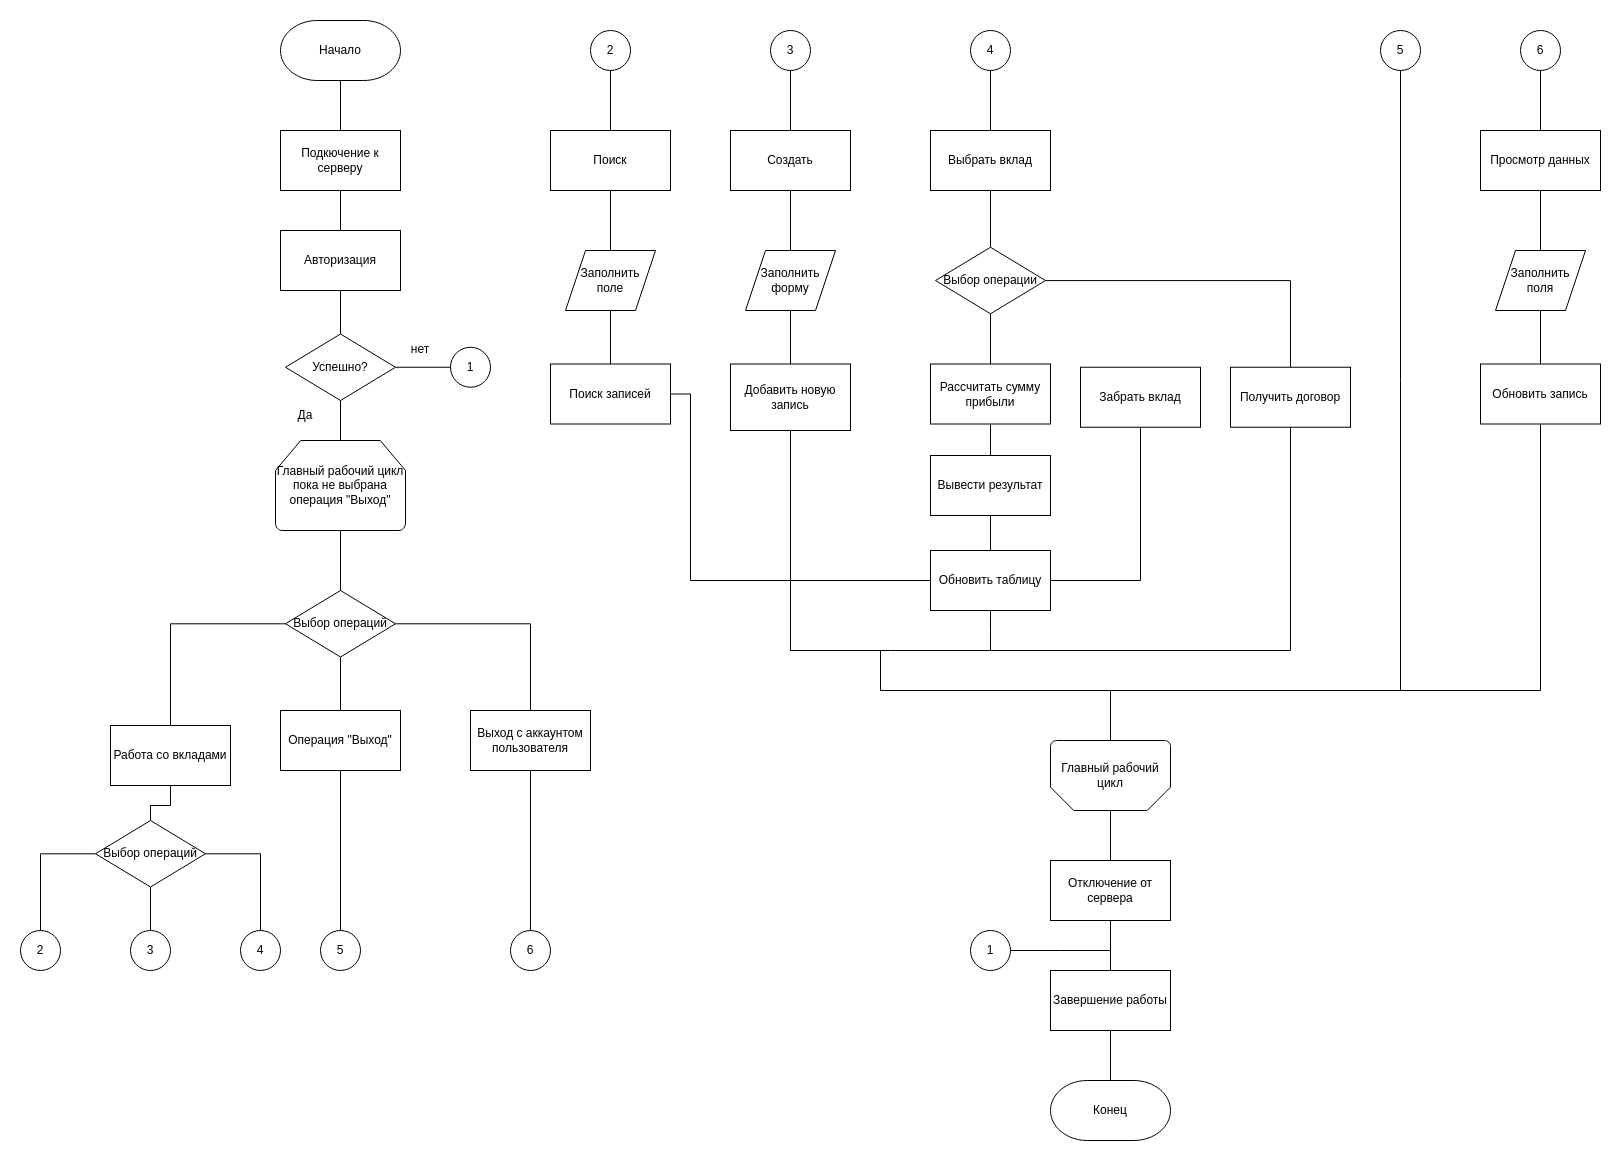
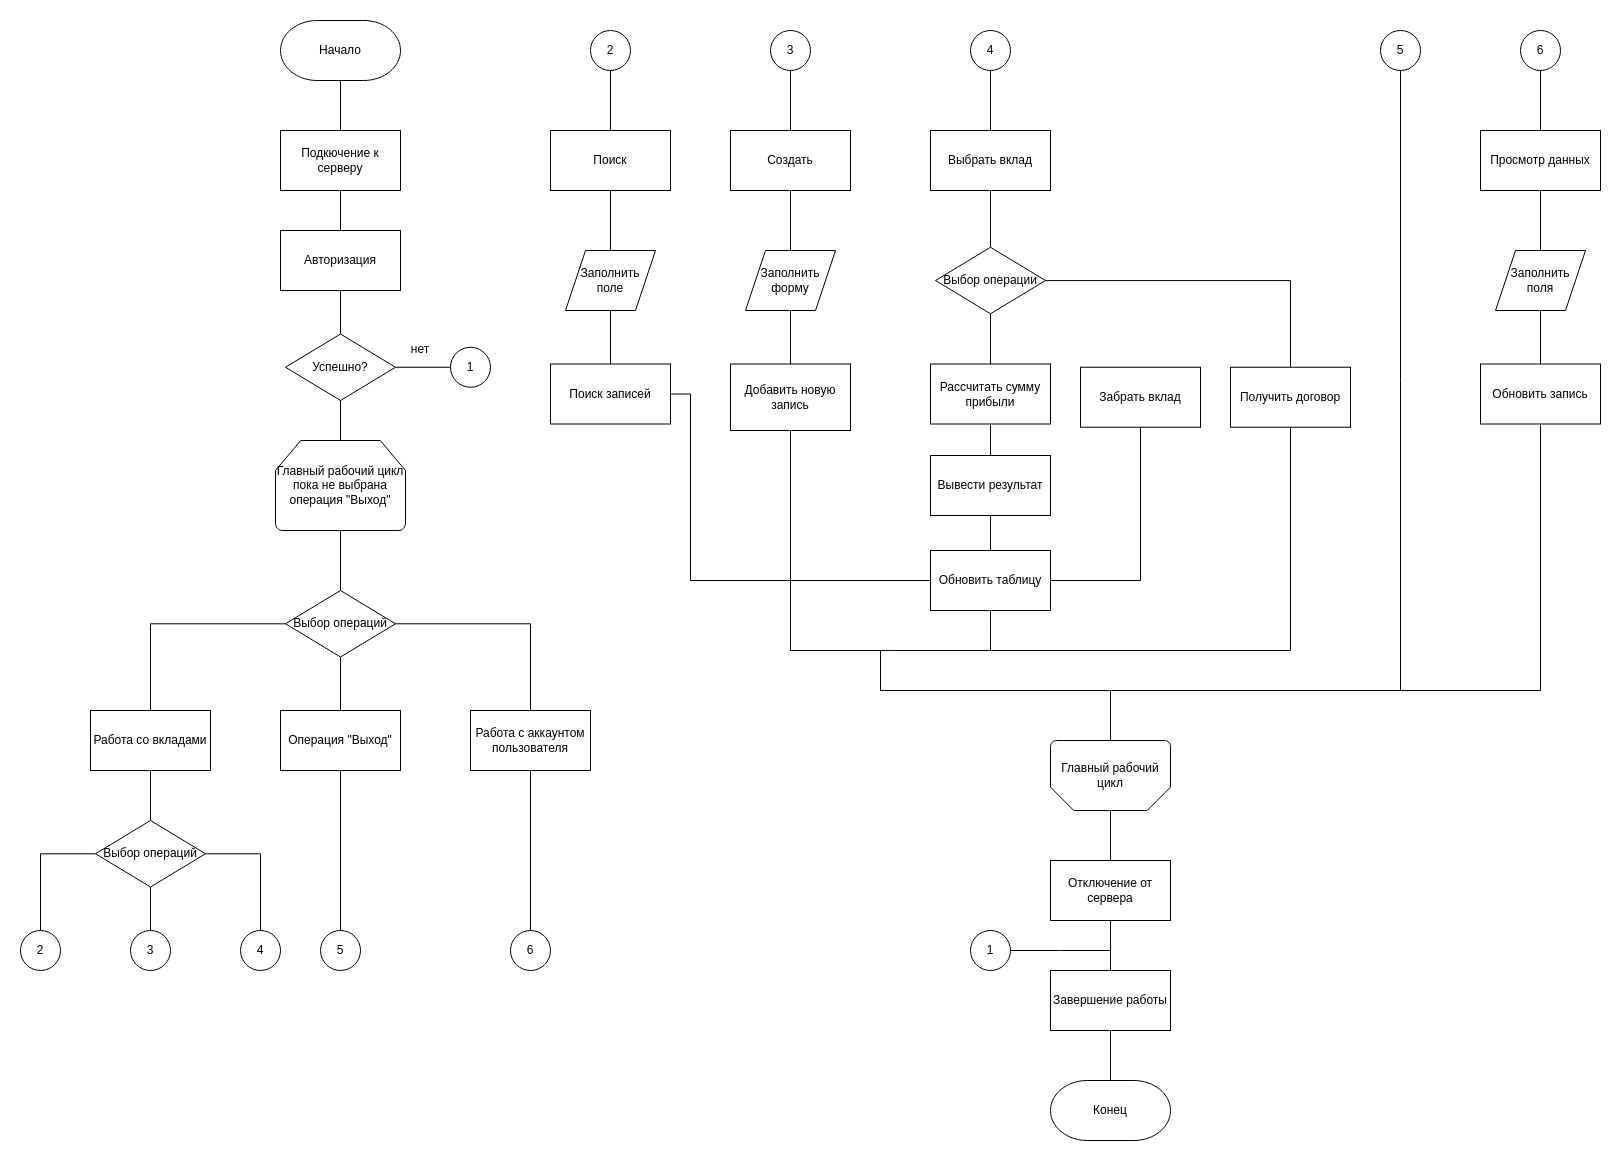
(306, 416) -> none
(531, 741) -> (531, 741)
(171, 756) -> (151, 741)
